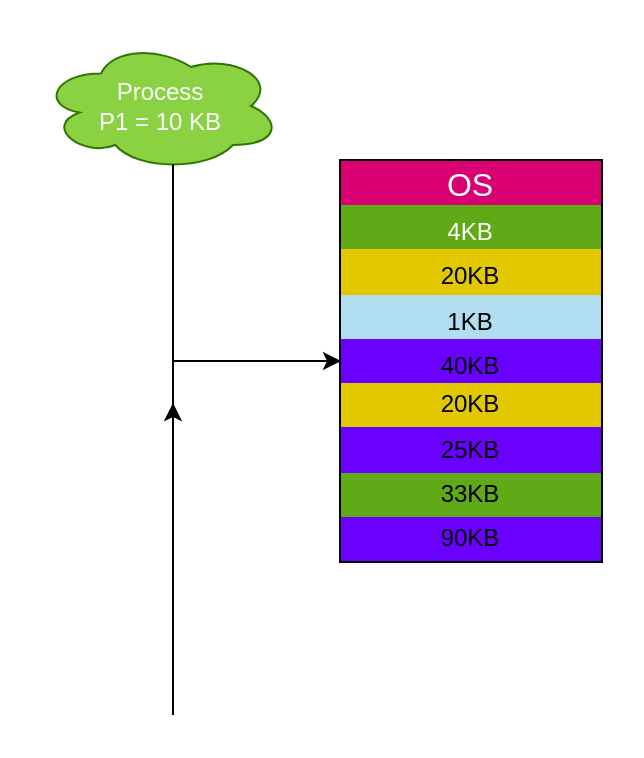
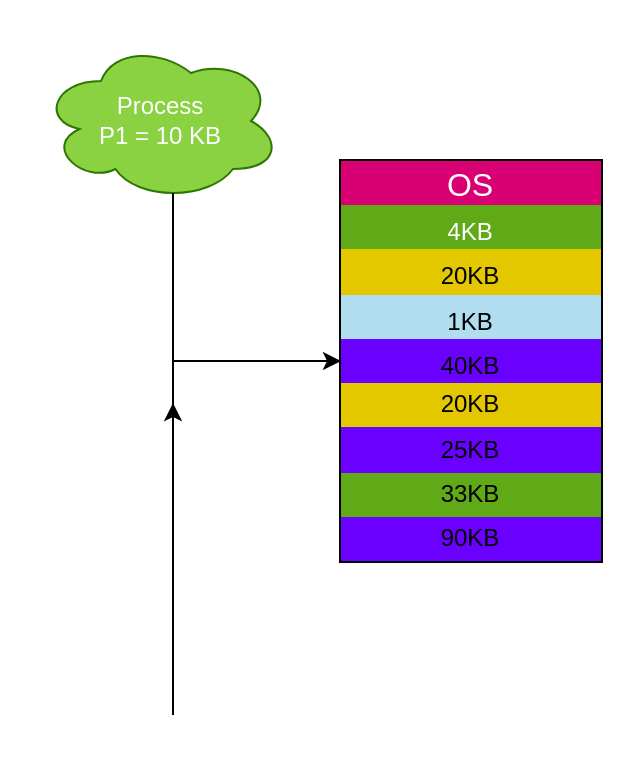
(161, 106) -> (161, 121)
